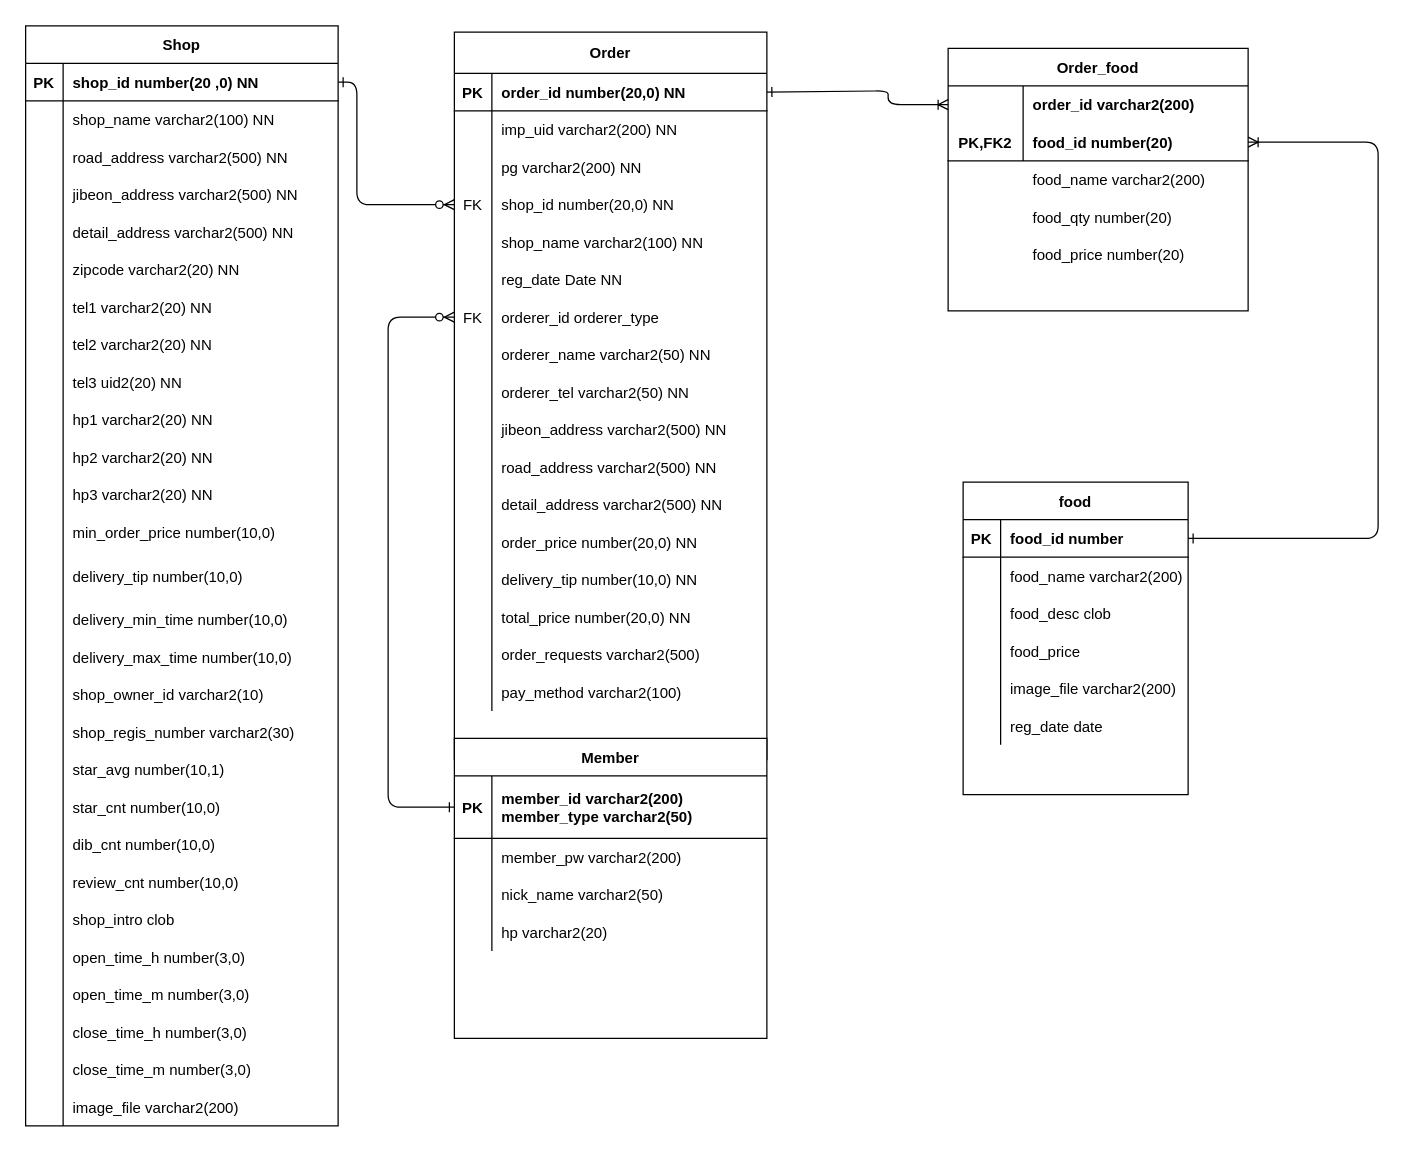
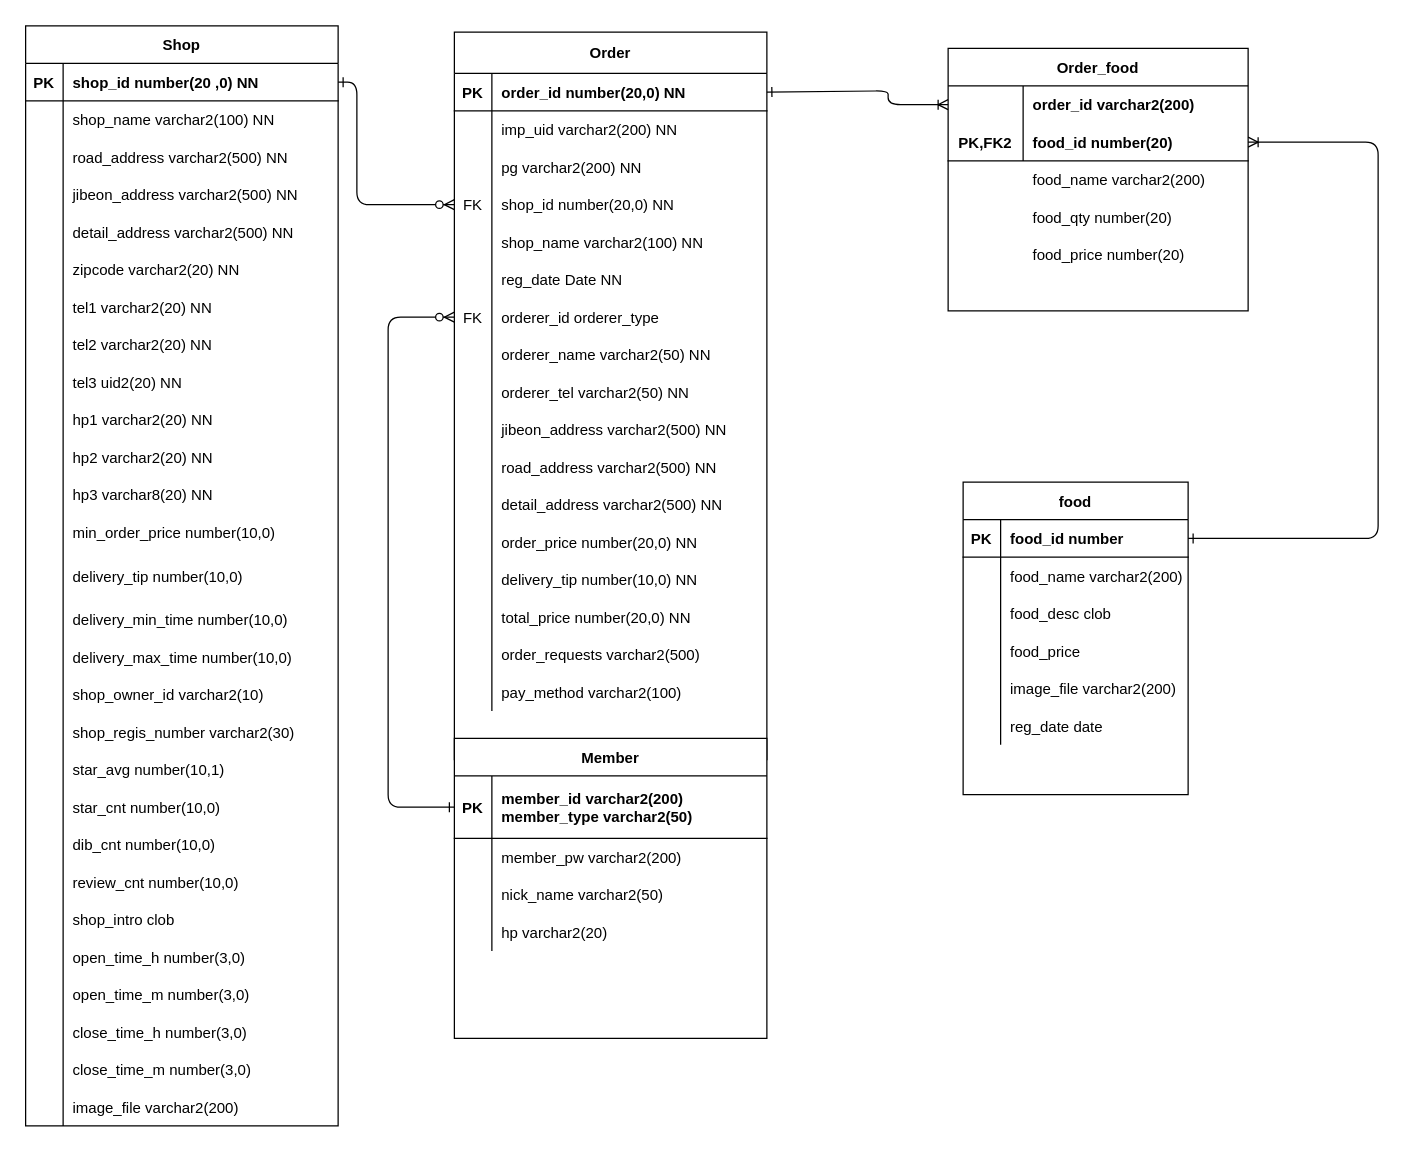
(150, 495) -> (150, 495)
